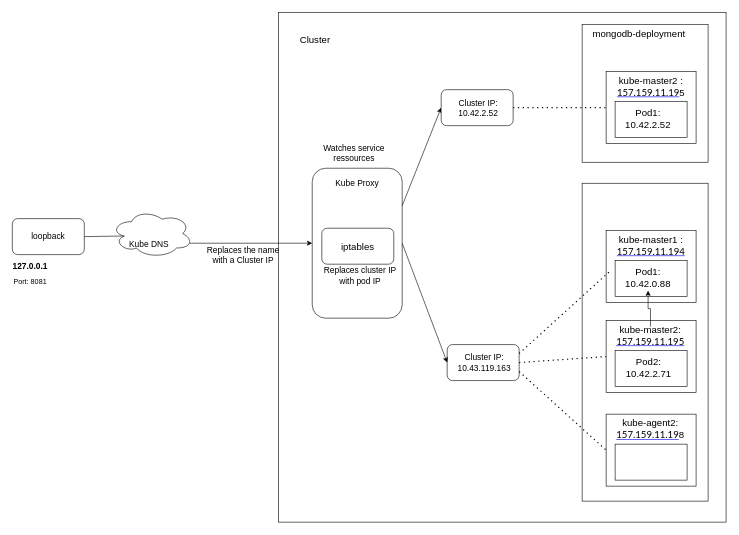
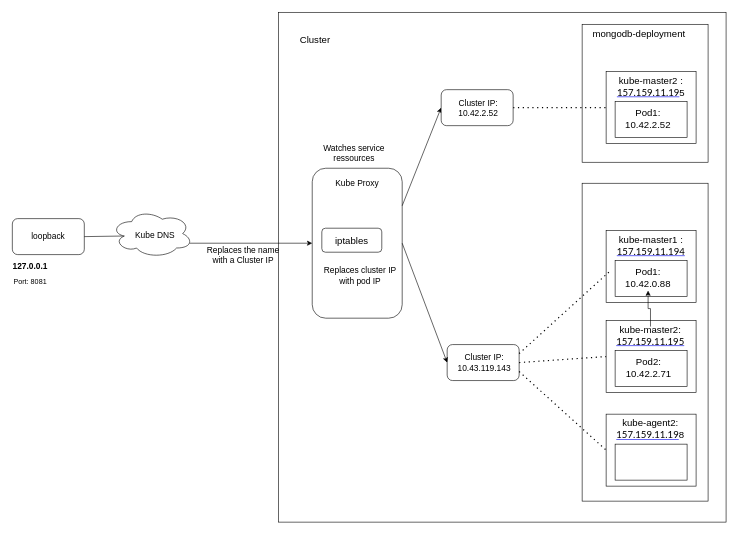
(149, 244) -> (155, 235)
(358, 246) -> (352, 240)
(485, 363) -> (485, 363)
